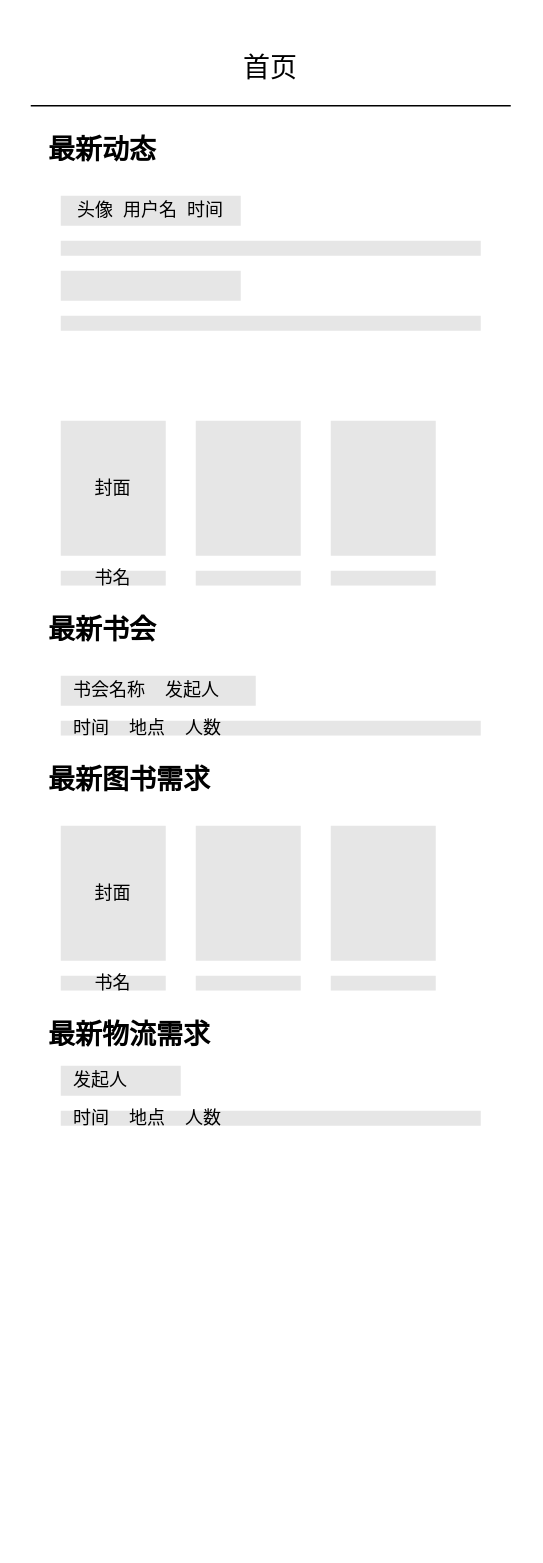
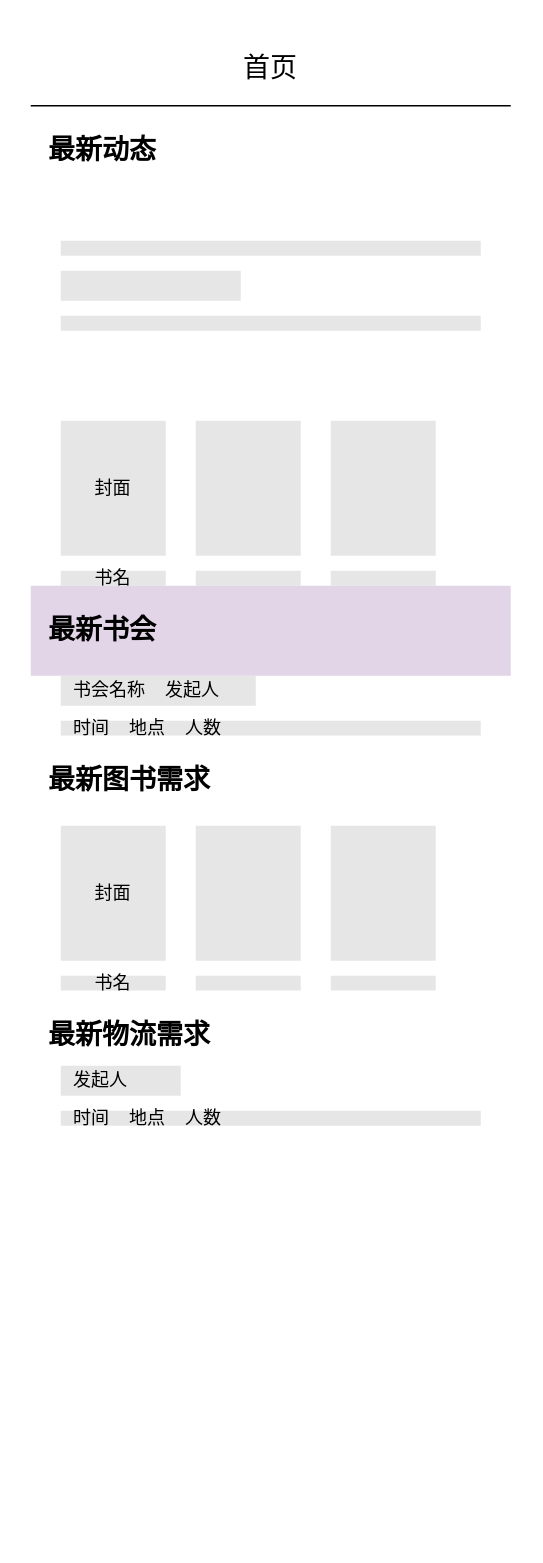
(151, 211) -> none
(271, 631) -> (271, 631)
